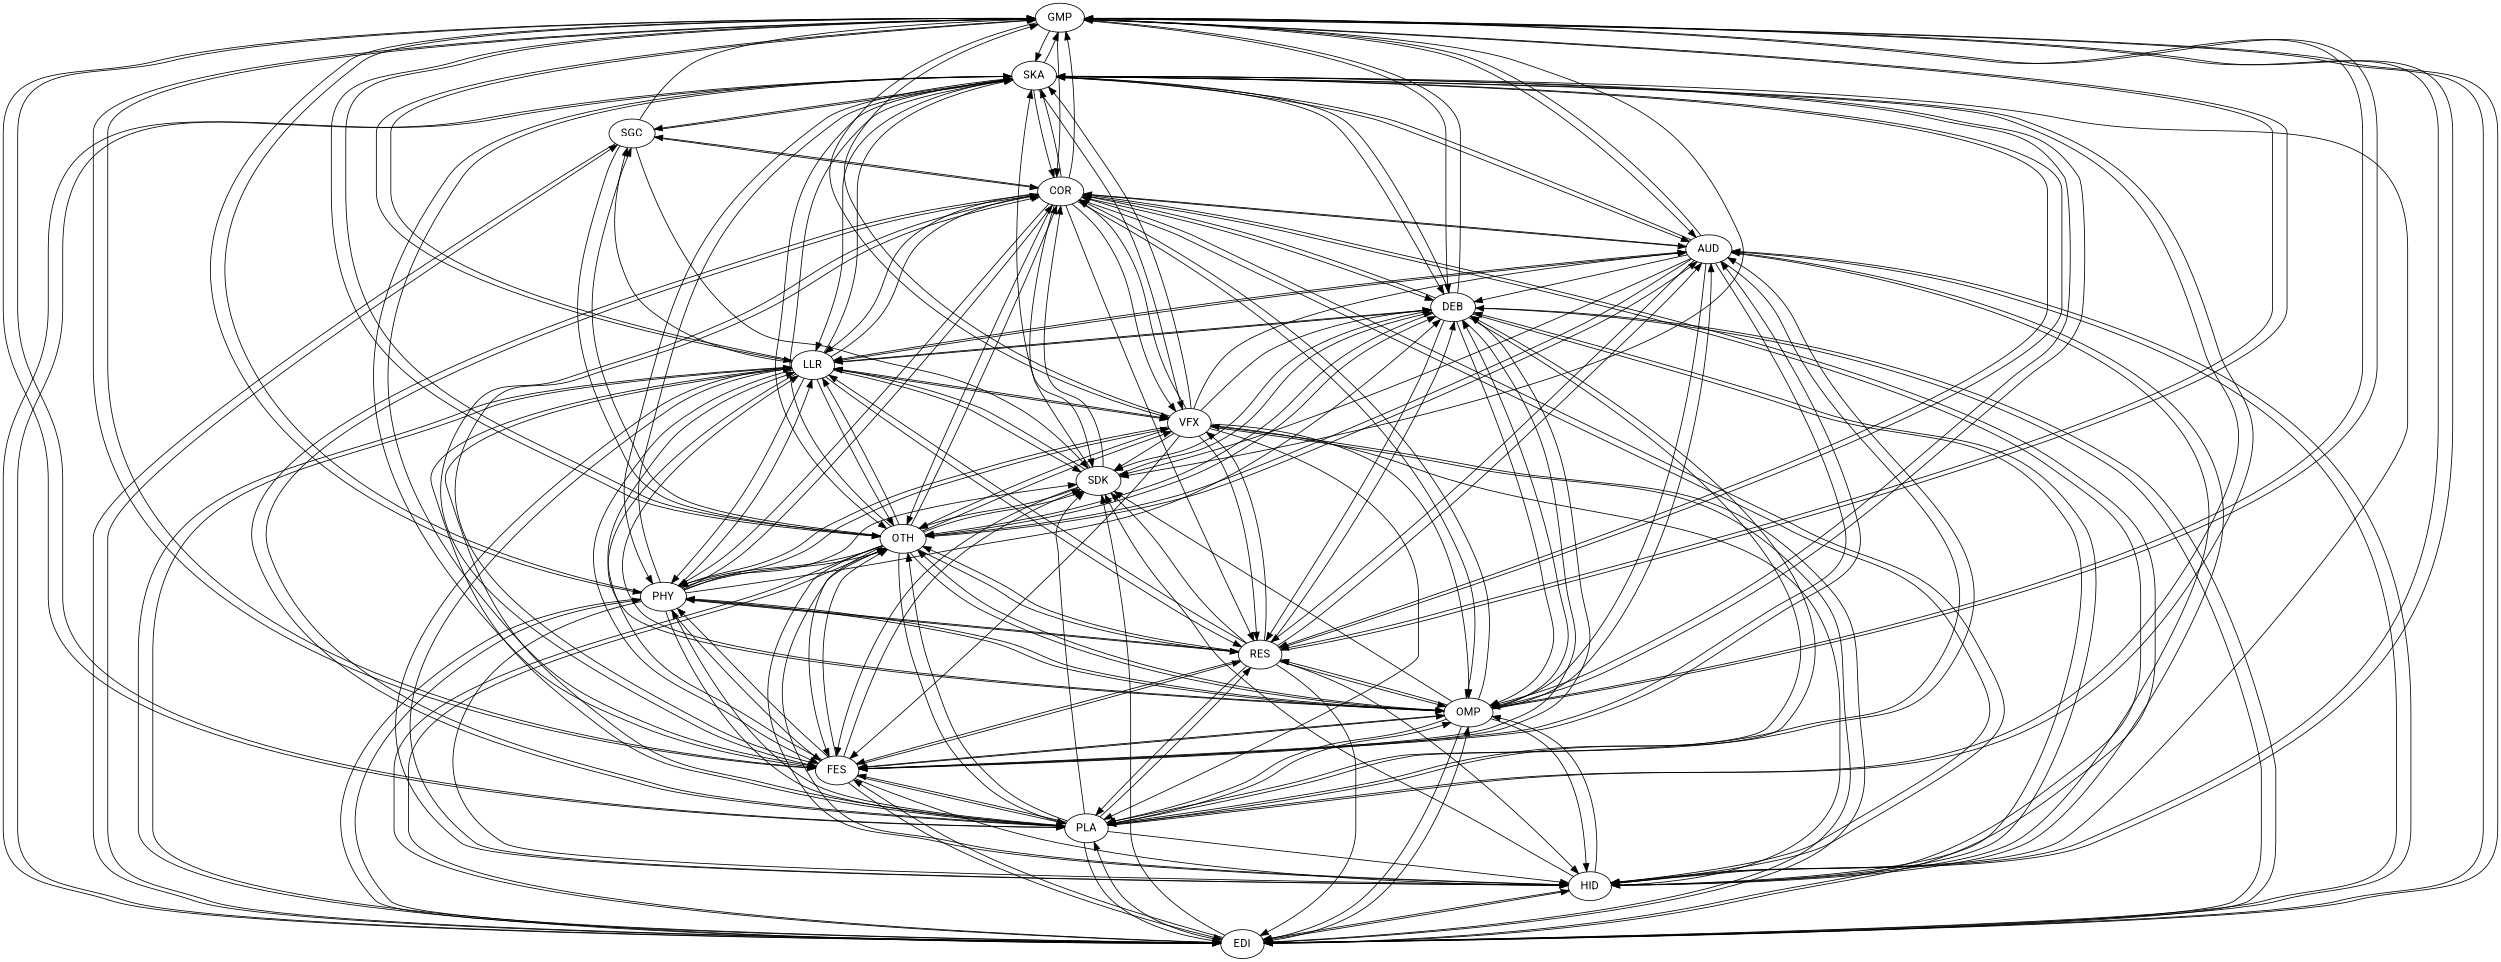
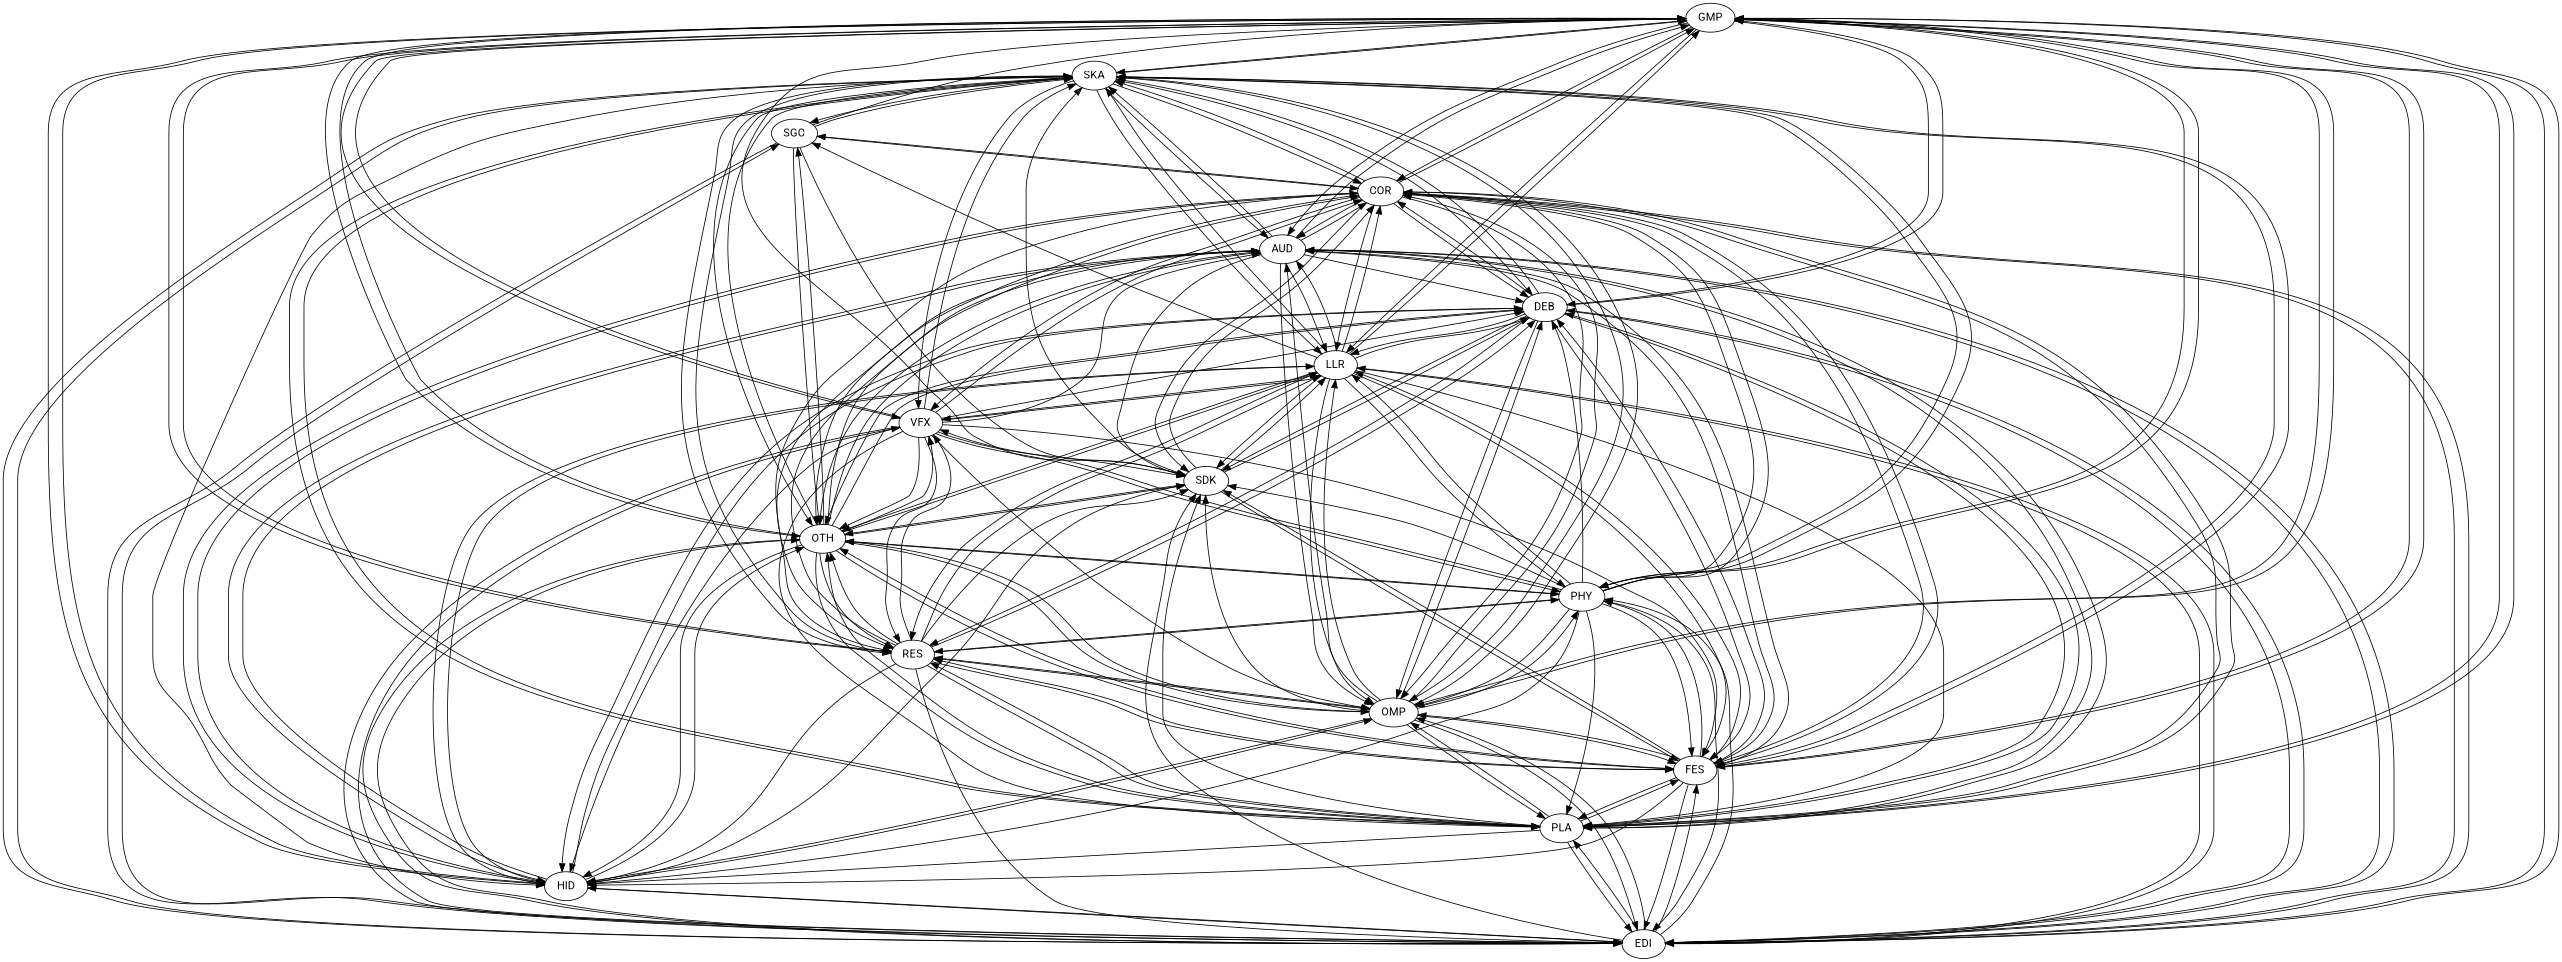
(600, 715) -> none
(830, 791) -> none
